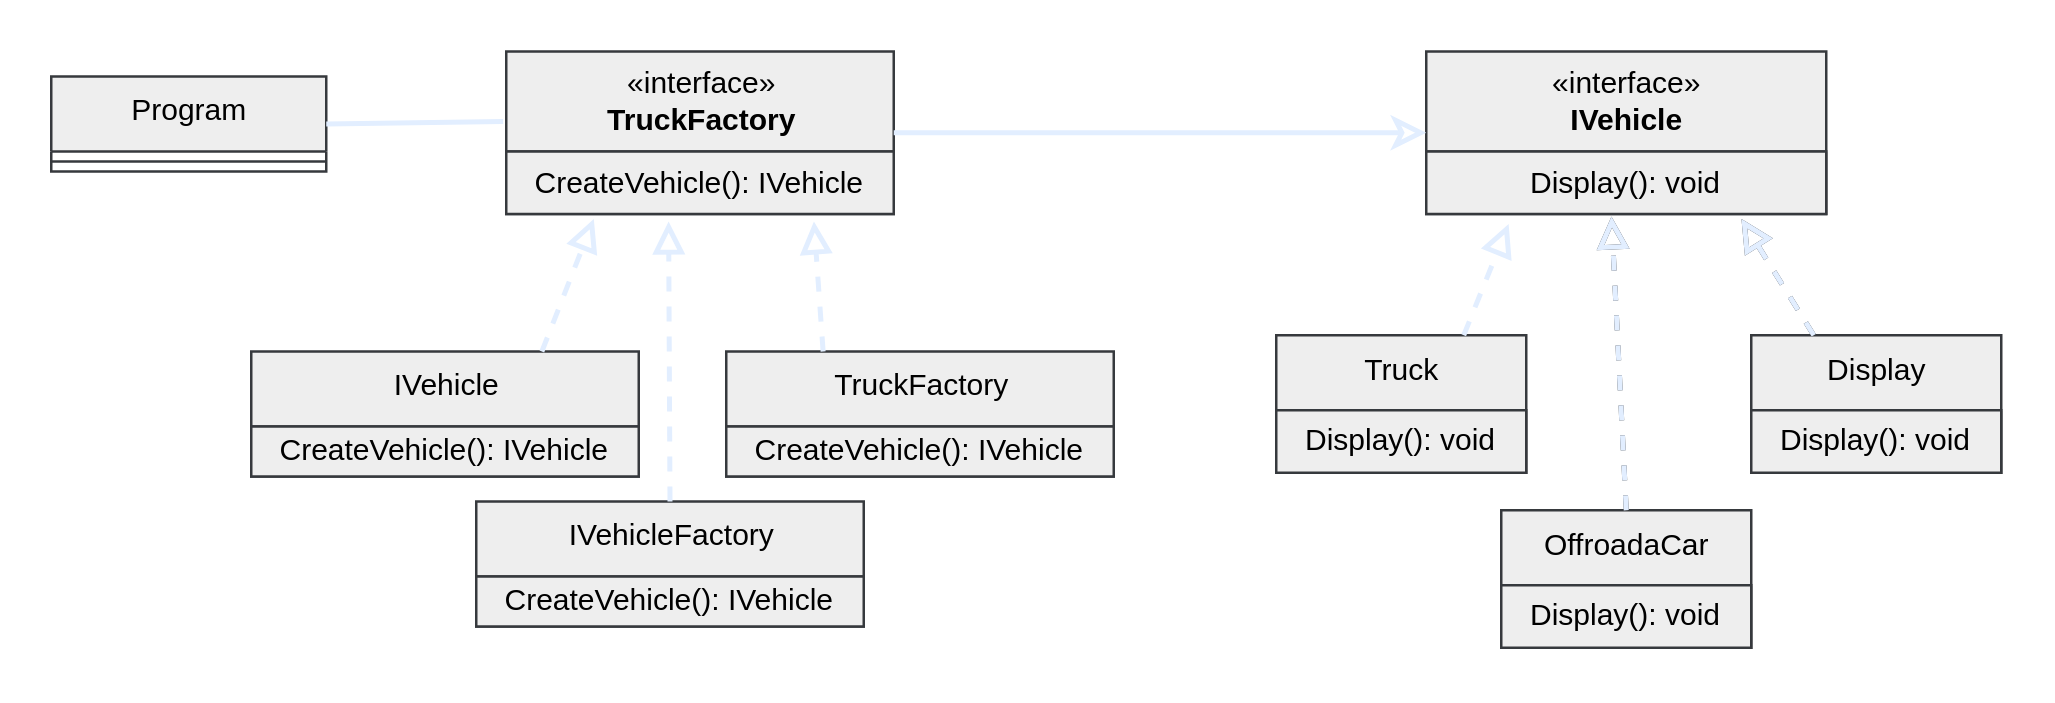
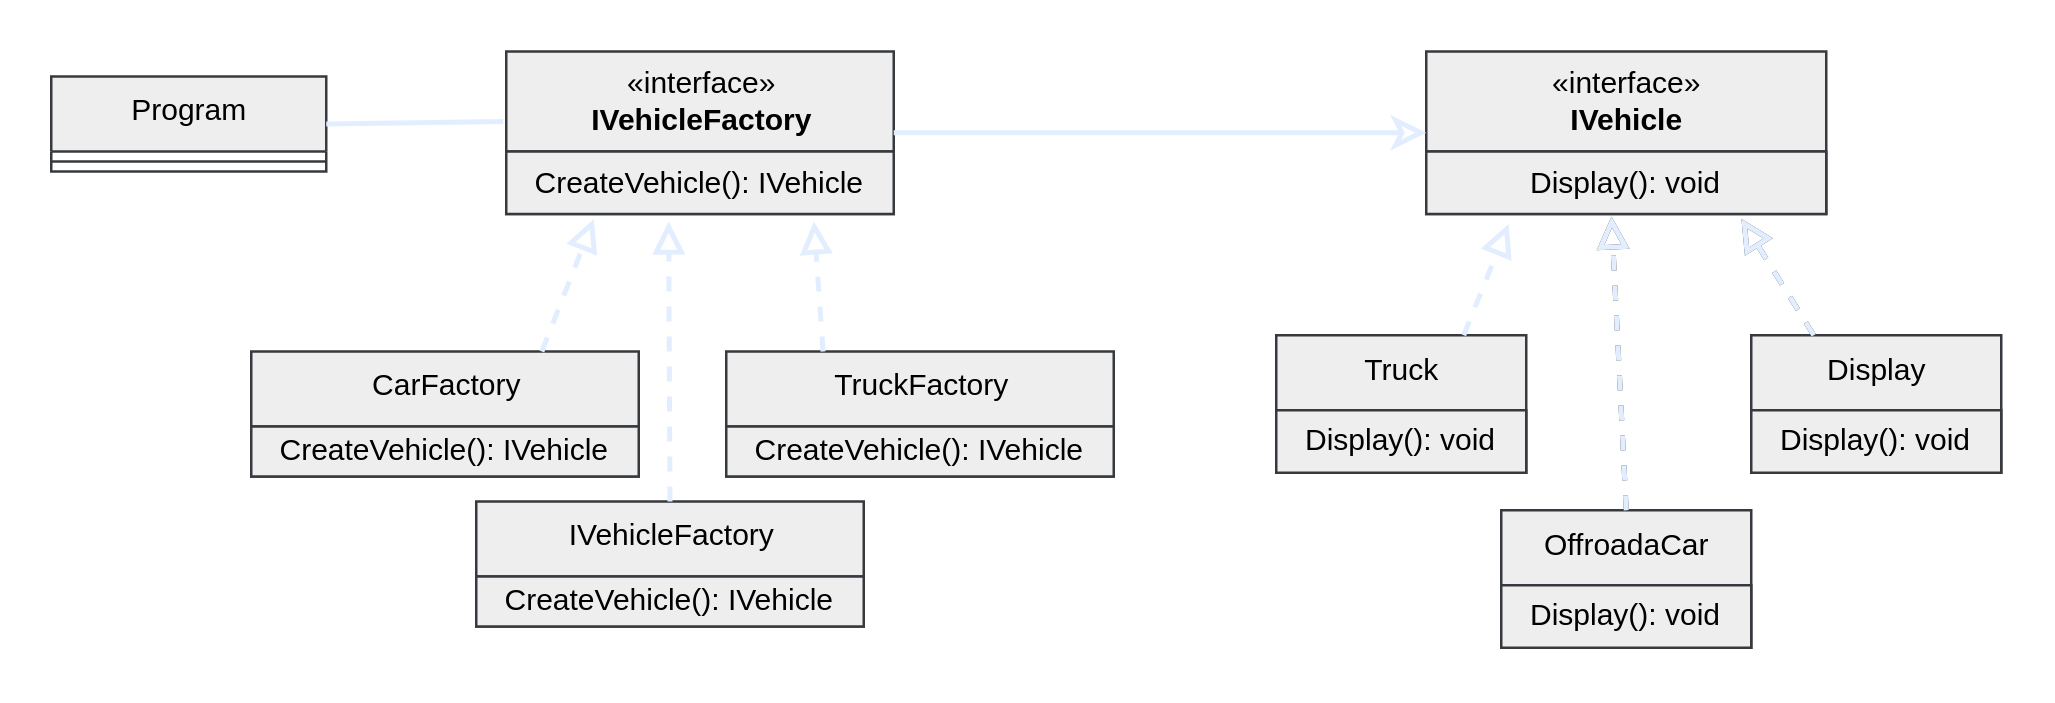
(703, 101) -> (703, 101)
(448, 387) -> (448, 387)
